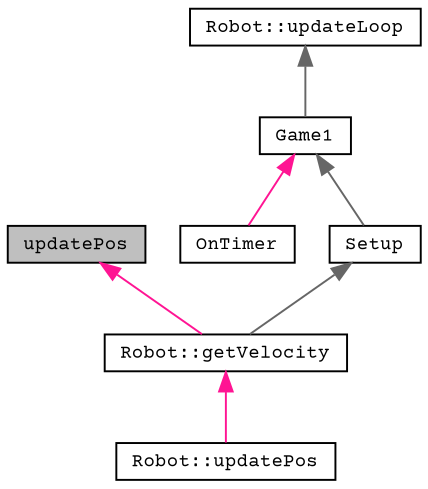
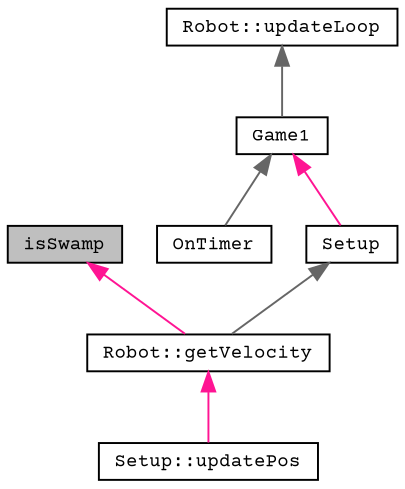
(266, 198) -> (243, 198)
(346, 198) -> (323, 198)
(77, 244) -> (65, 244)
(226, 461) -> (208, 461)
